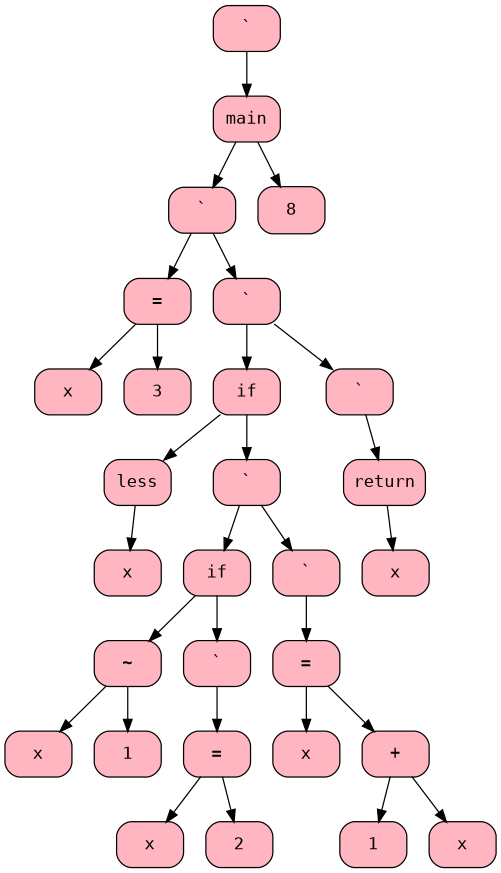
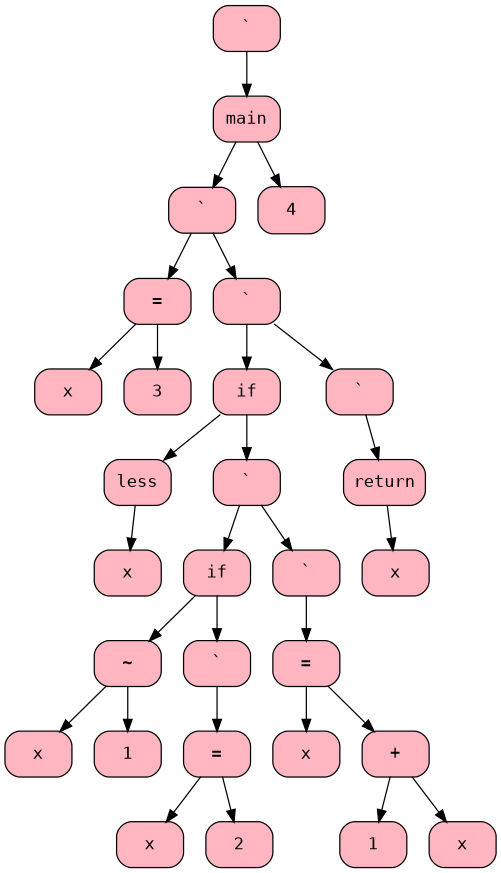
(291, 210) -> (291, 210)
